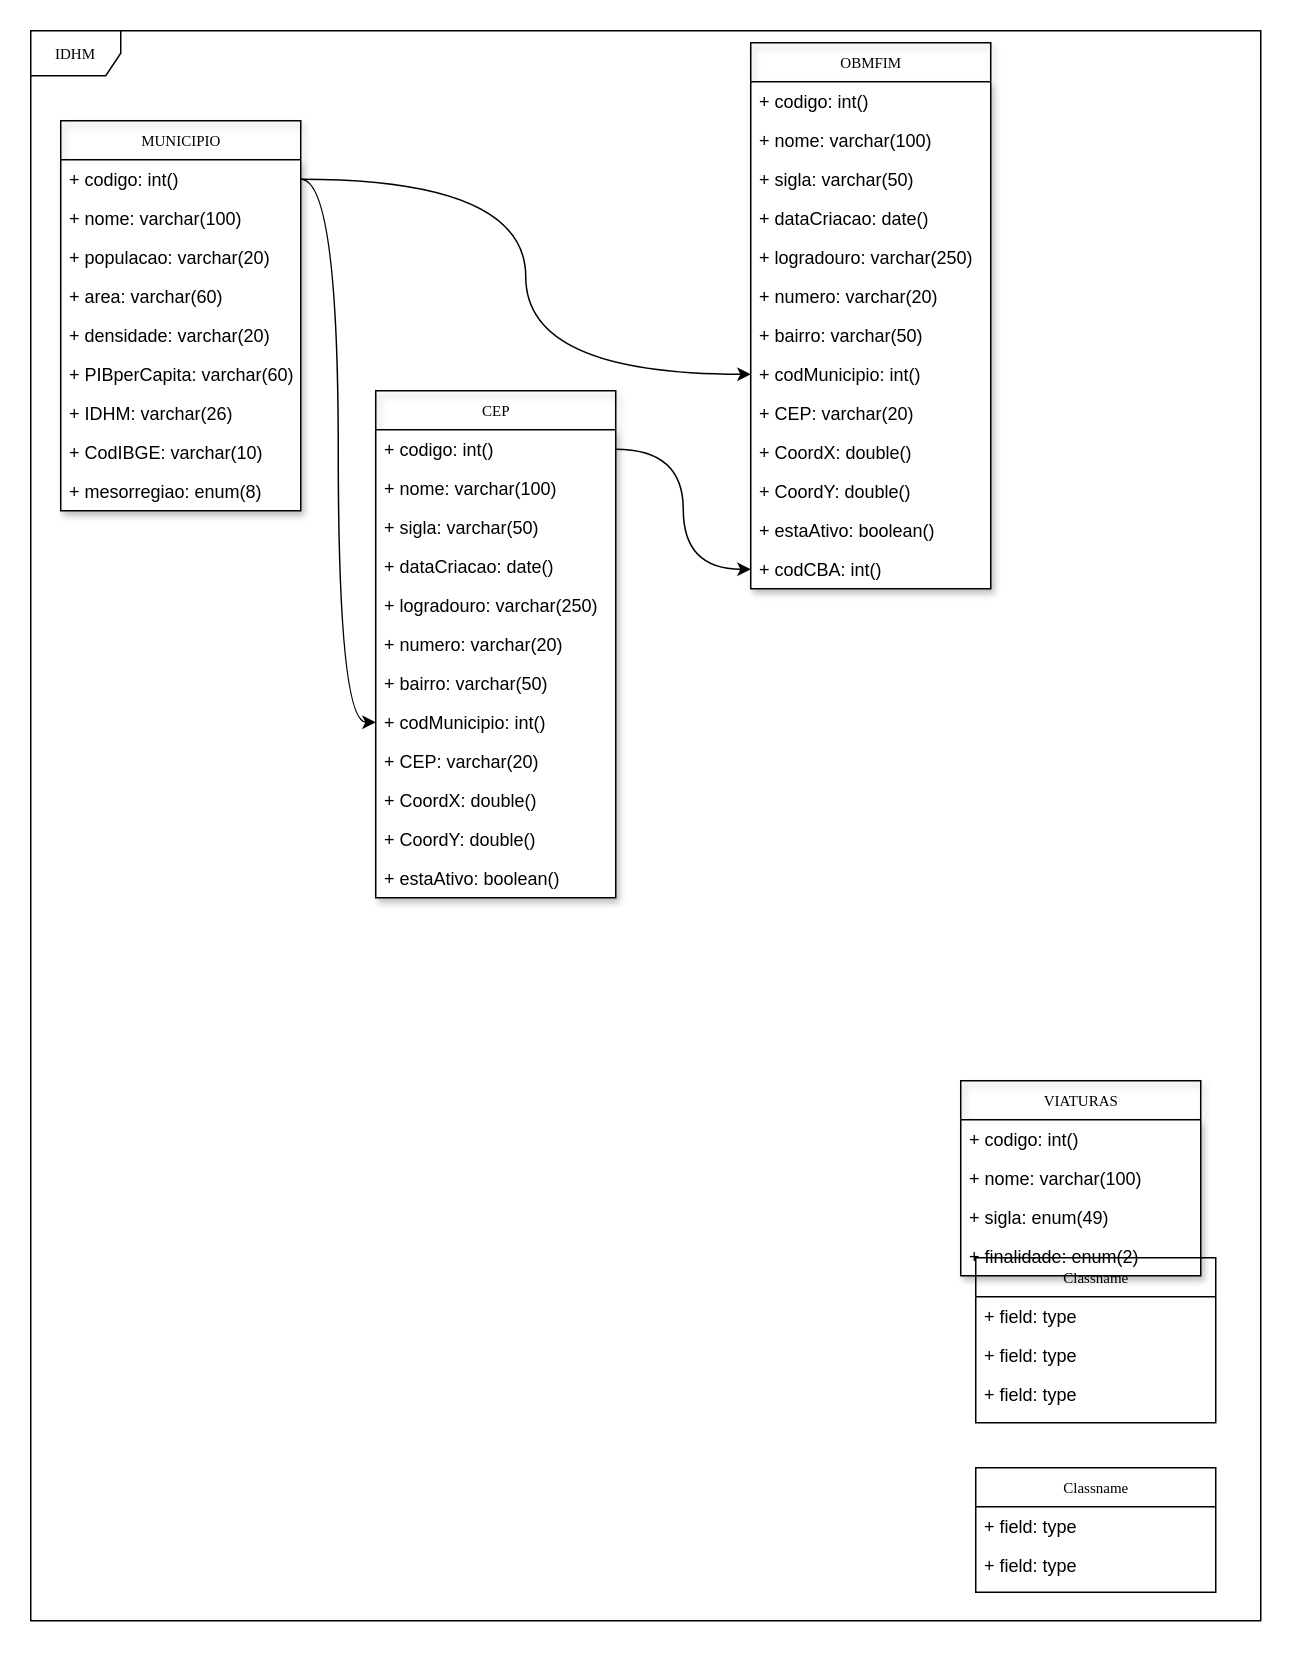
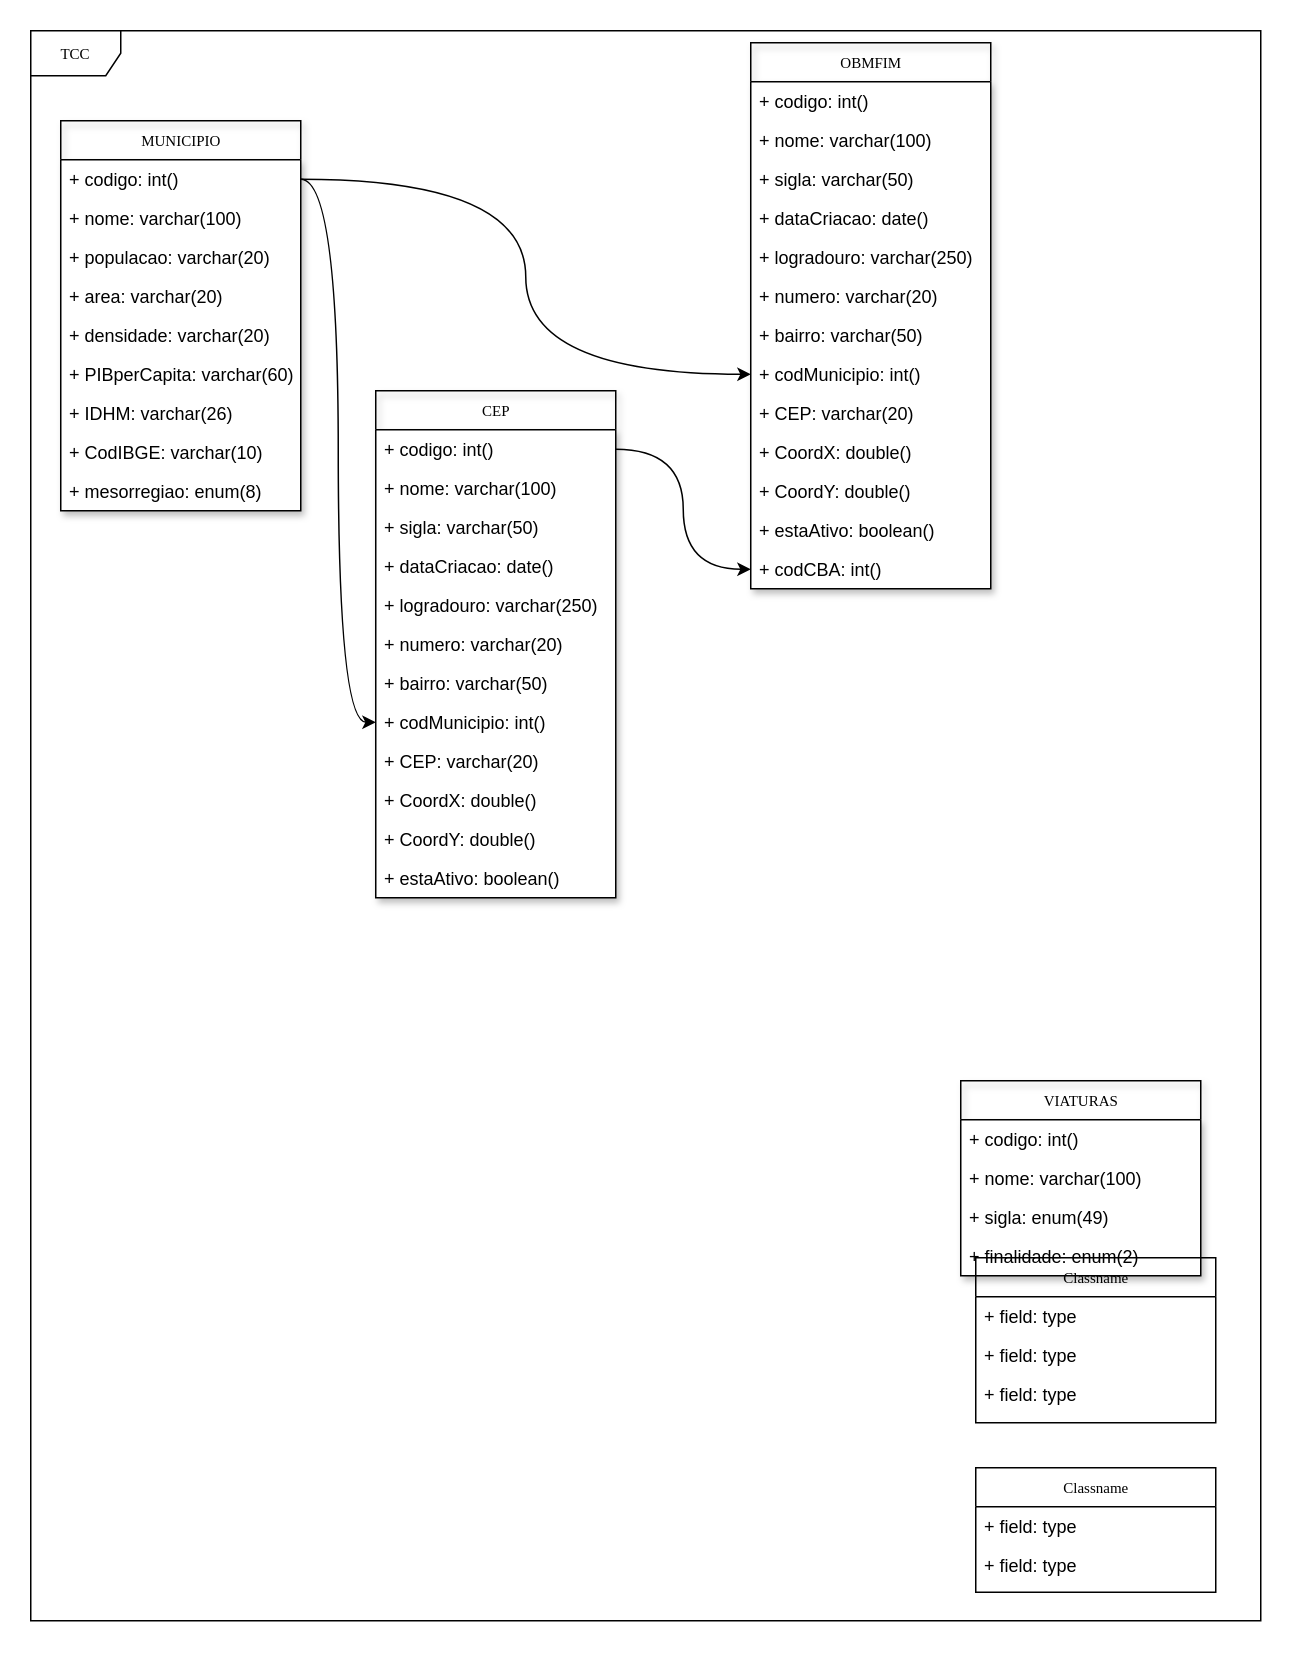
(76, 53) -> (76, 53)
(158, 298) -> (158, 298)
